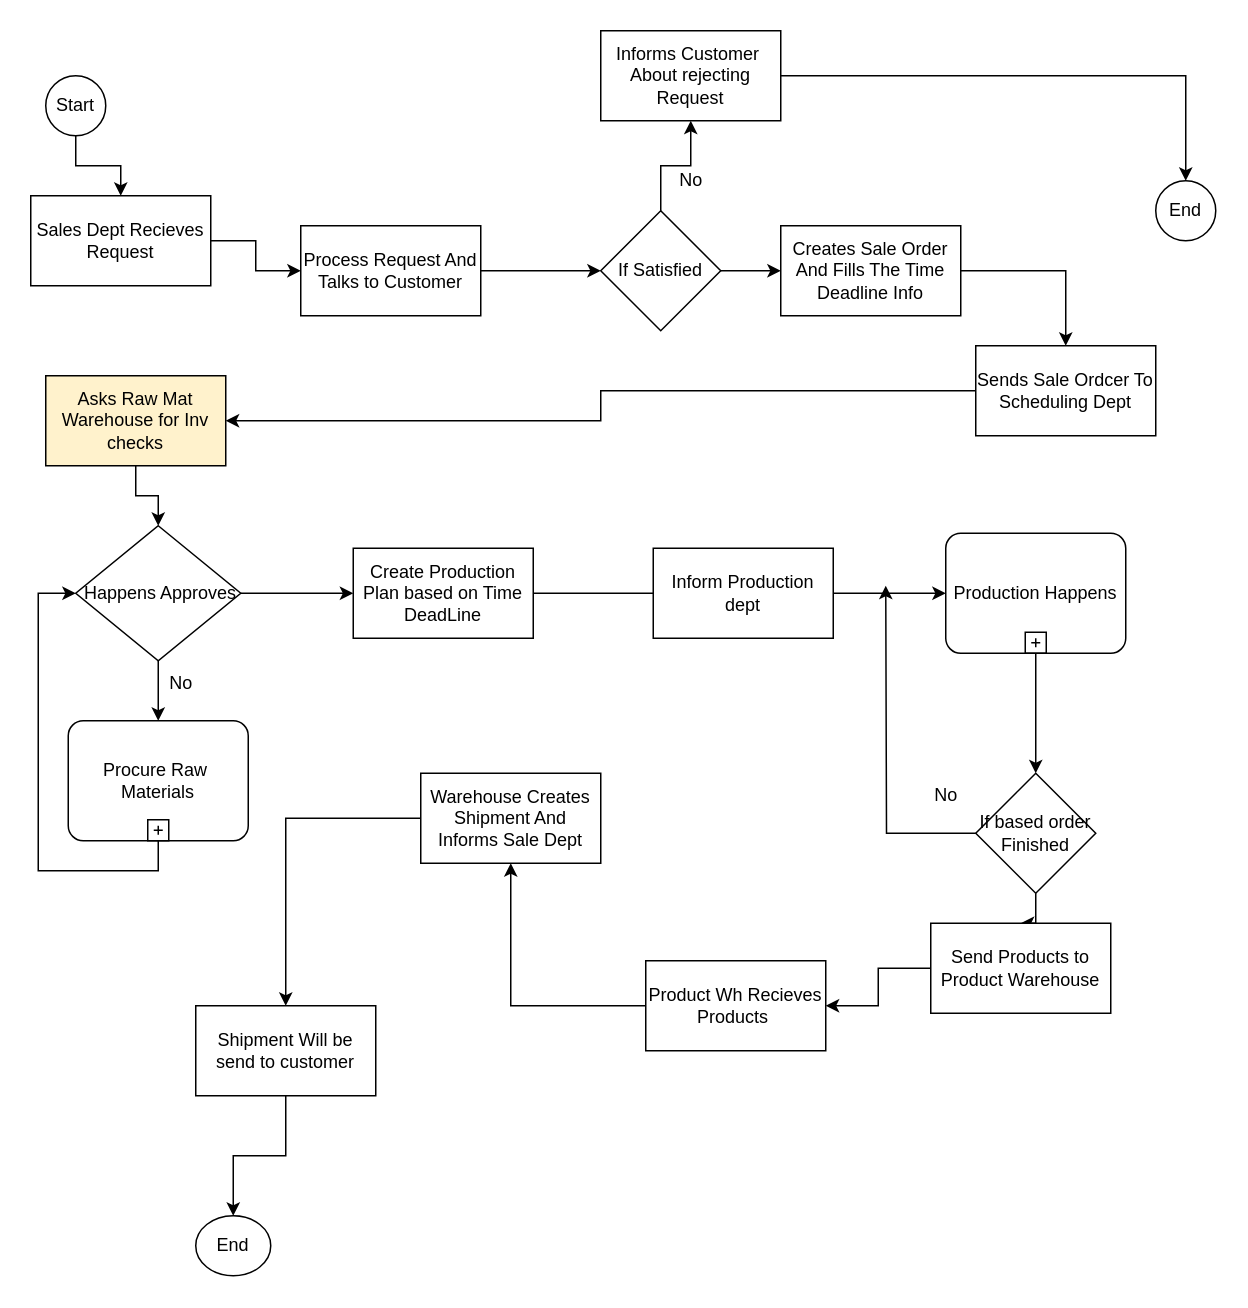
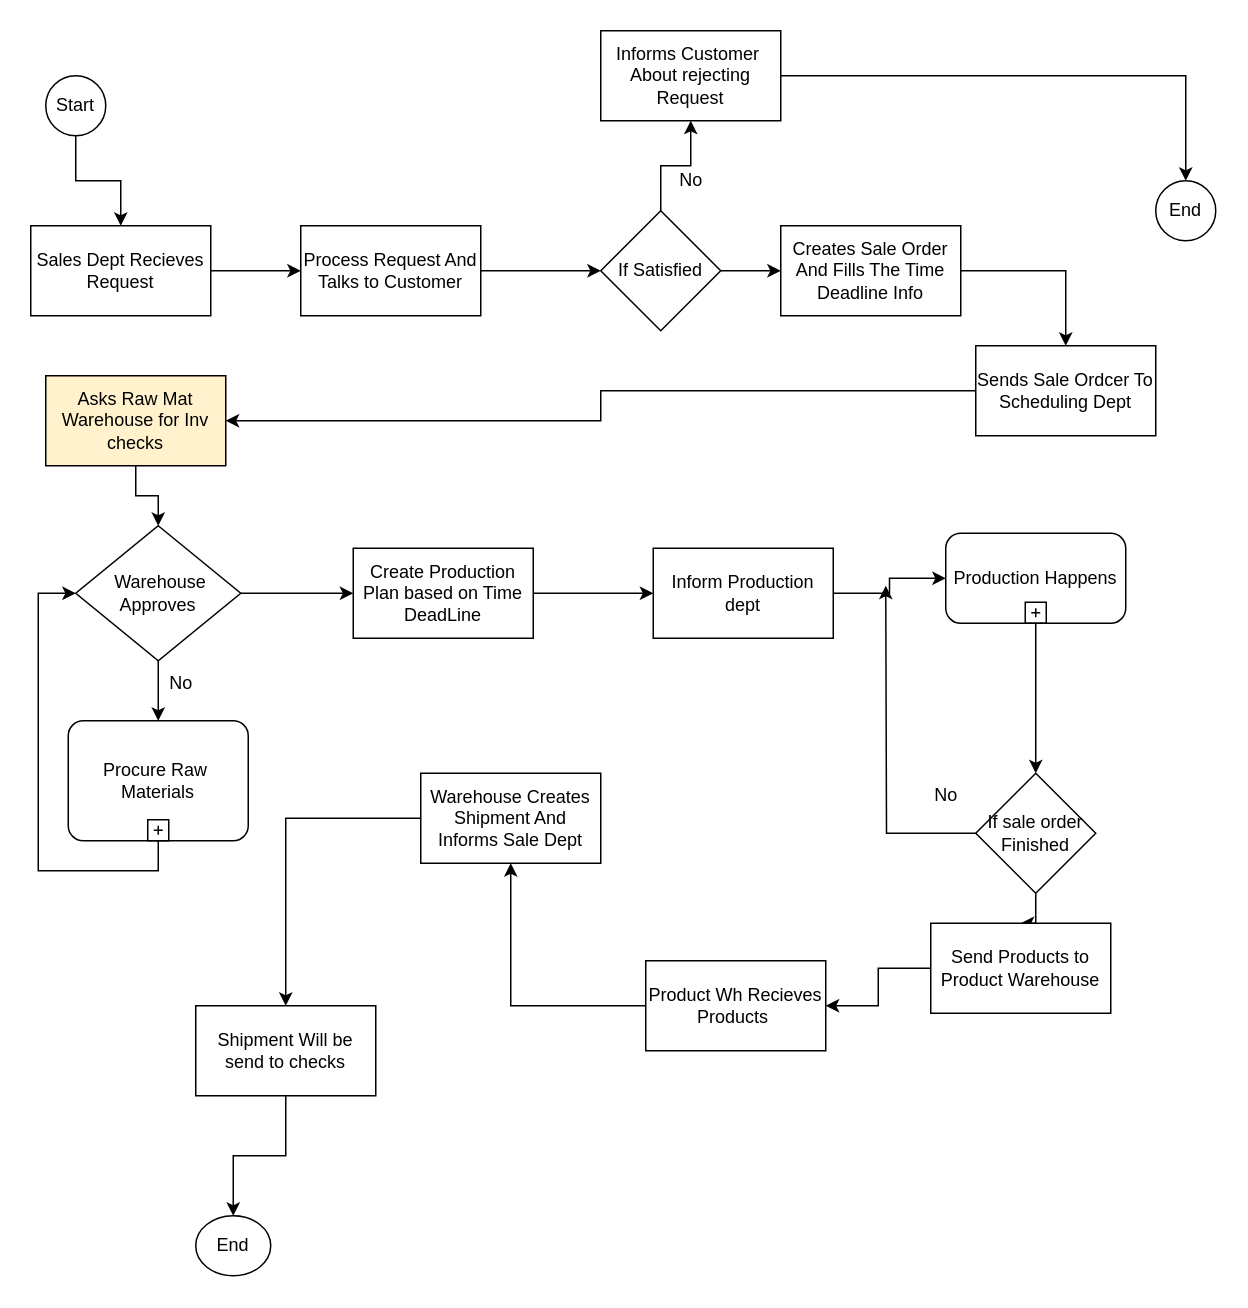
(121, 241) -> (121, 271)
(158, 593) -> (158, 593)
(646, 593) -> (642, 593)
(1036, 593) -> (1036, 578)
(1036, 833) -> (1036, 833)
(286, 1051) -> (286, 1051)
